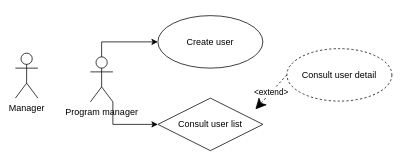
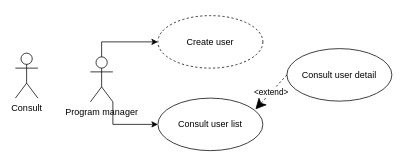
(210, 42) -> (210, 42)
(339, 75) -> (339, 75)
(27, 109) -> (27, 109)
(210, 124) -> (210, 124)
